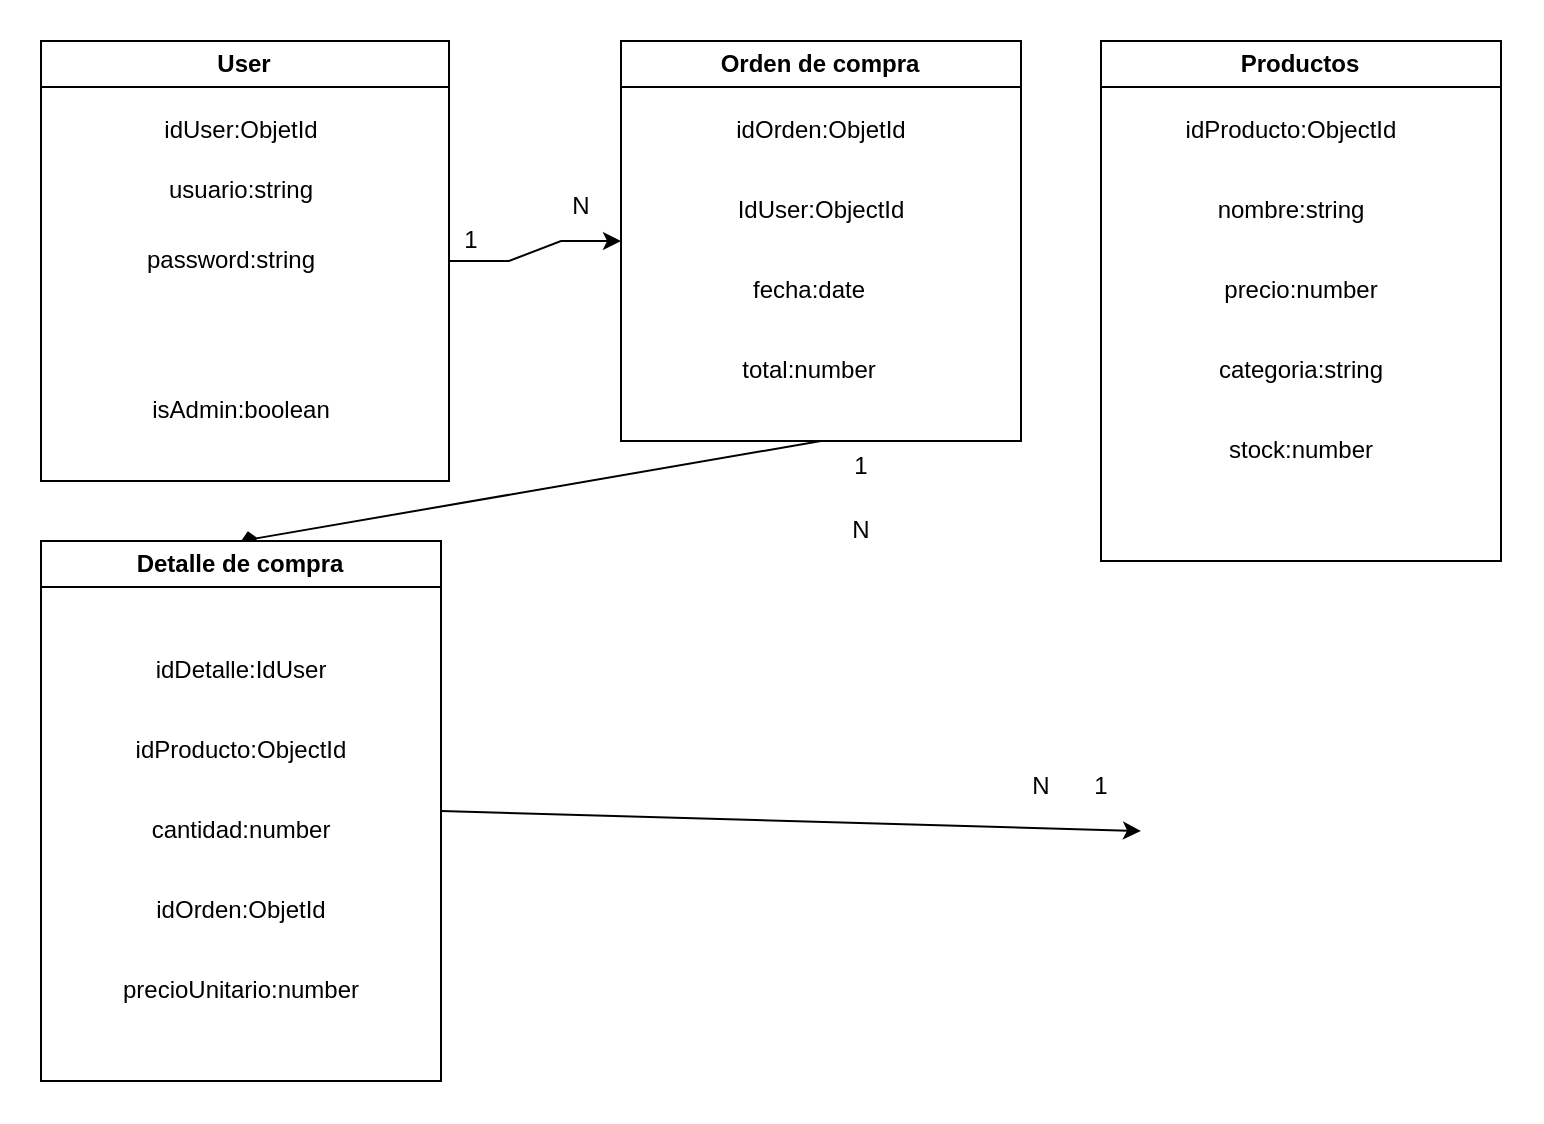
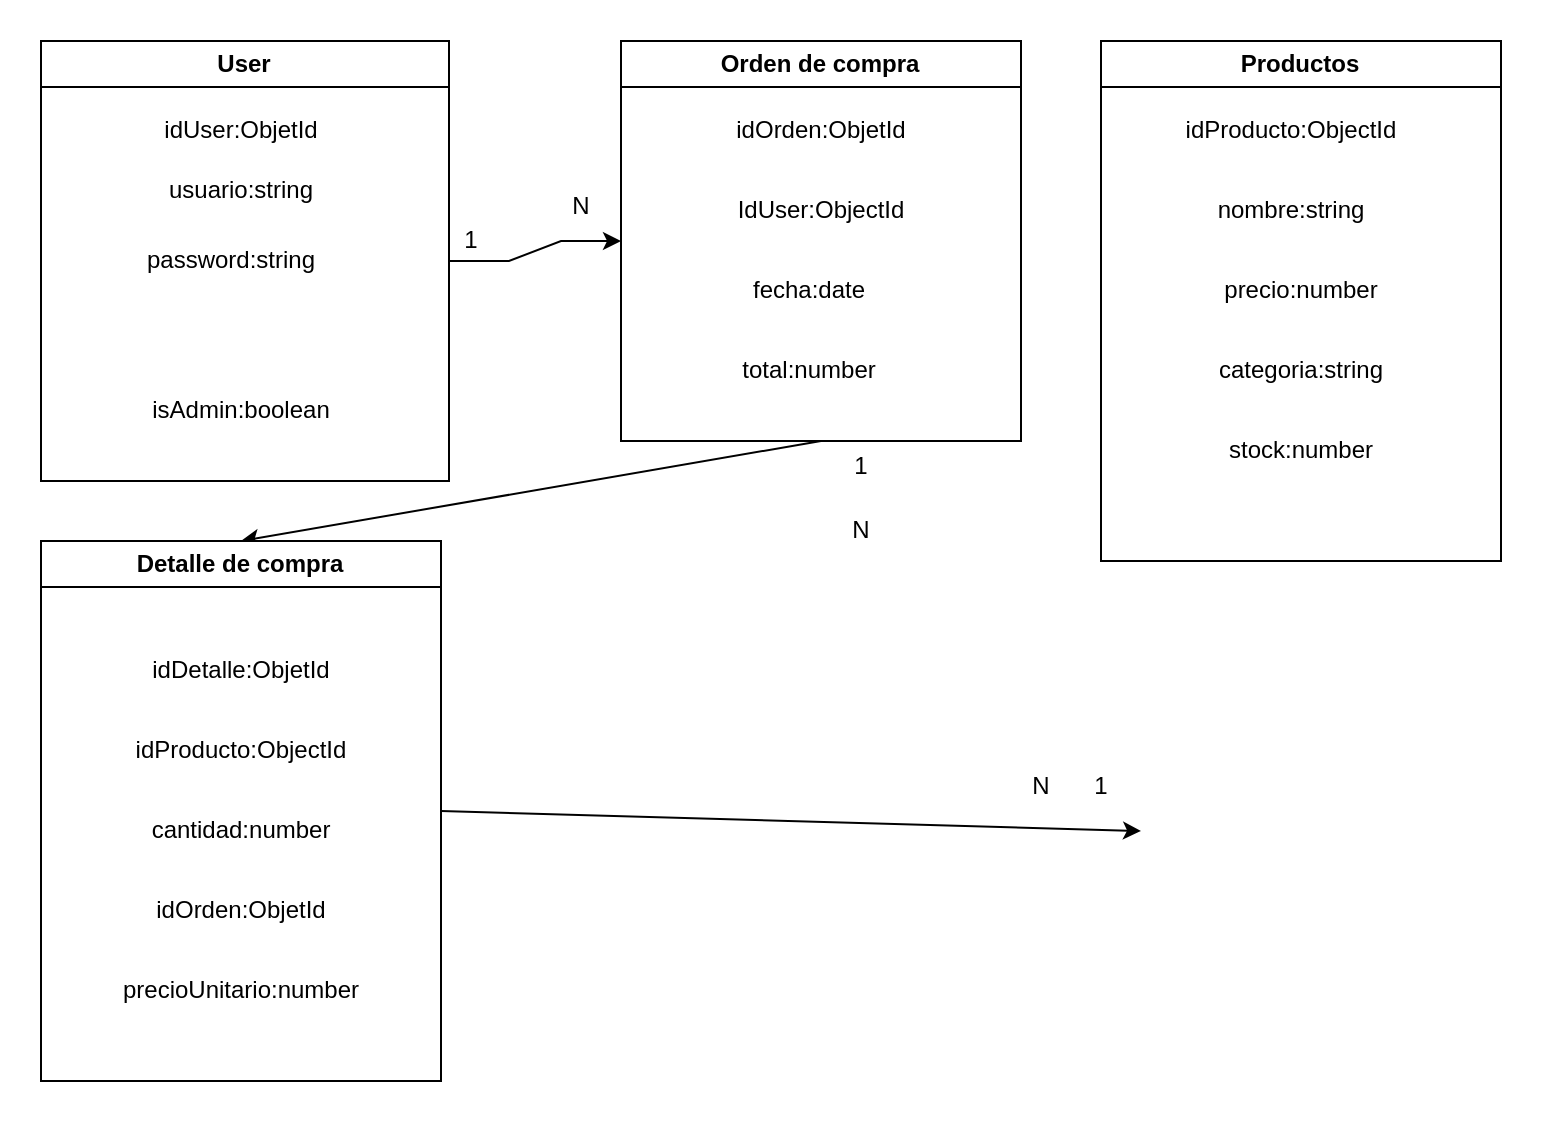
(257, 538) -> (257, 538)
(242, 671) -> (242, 671)
